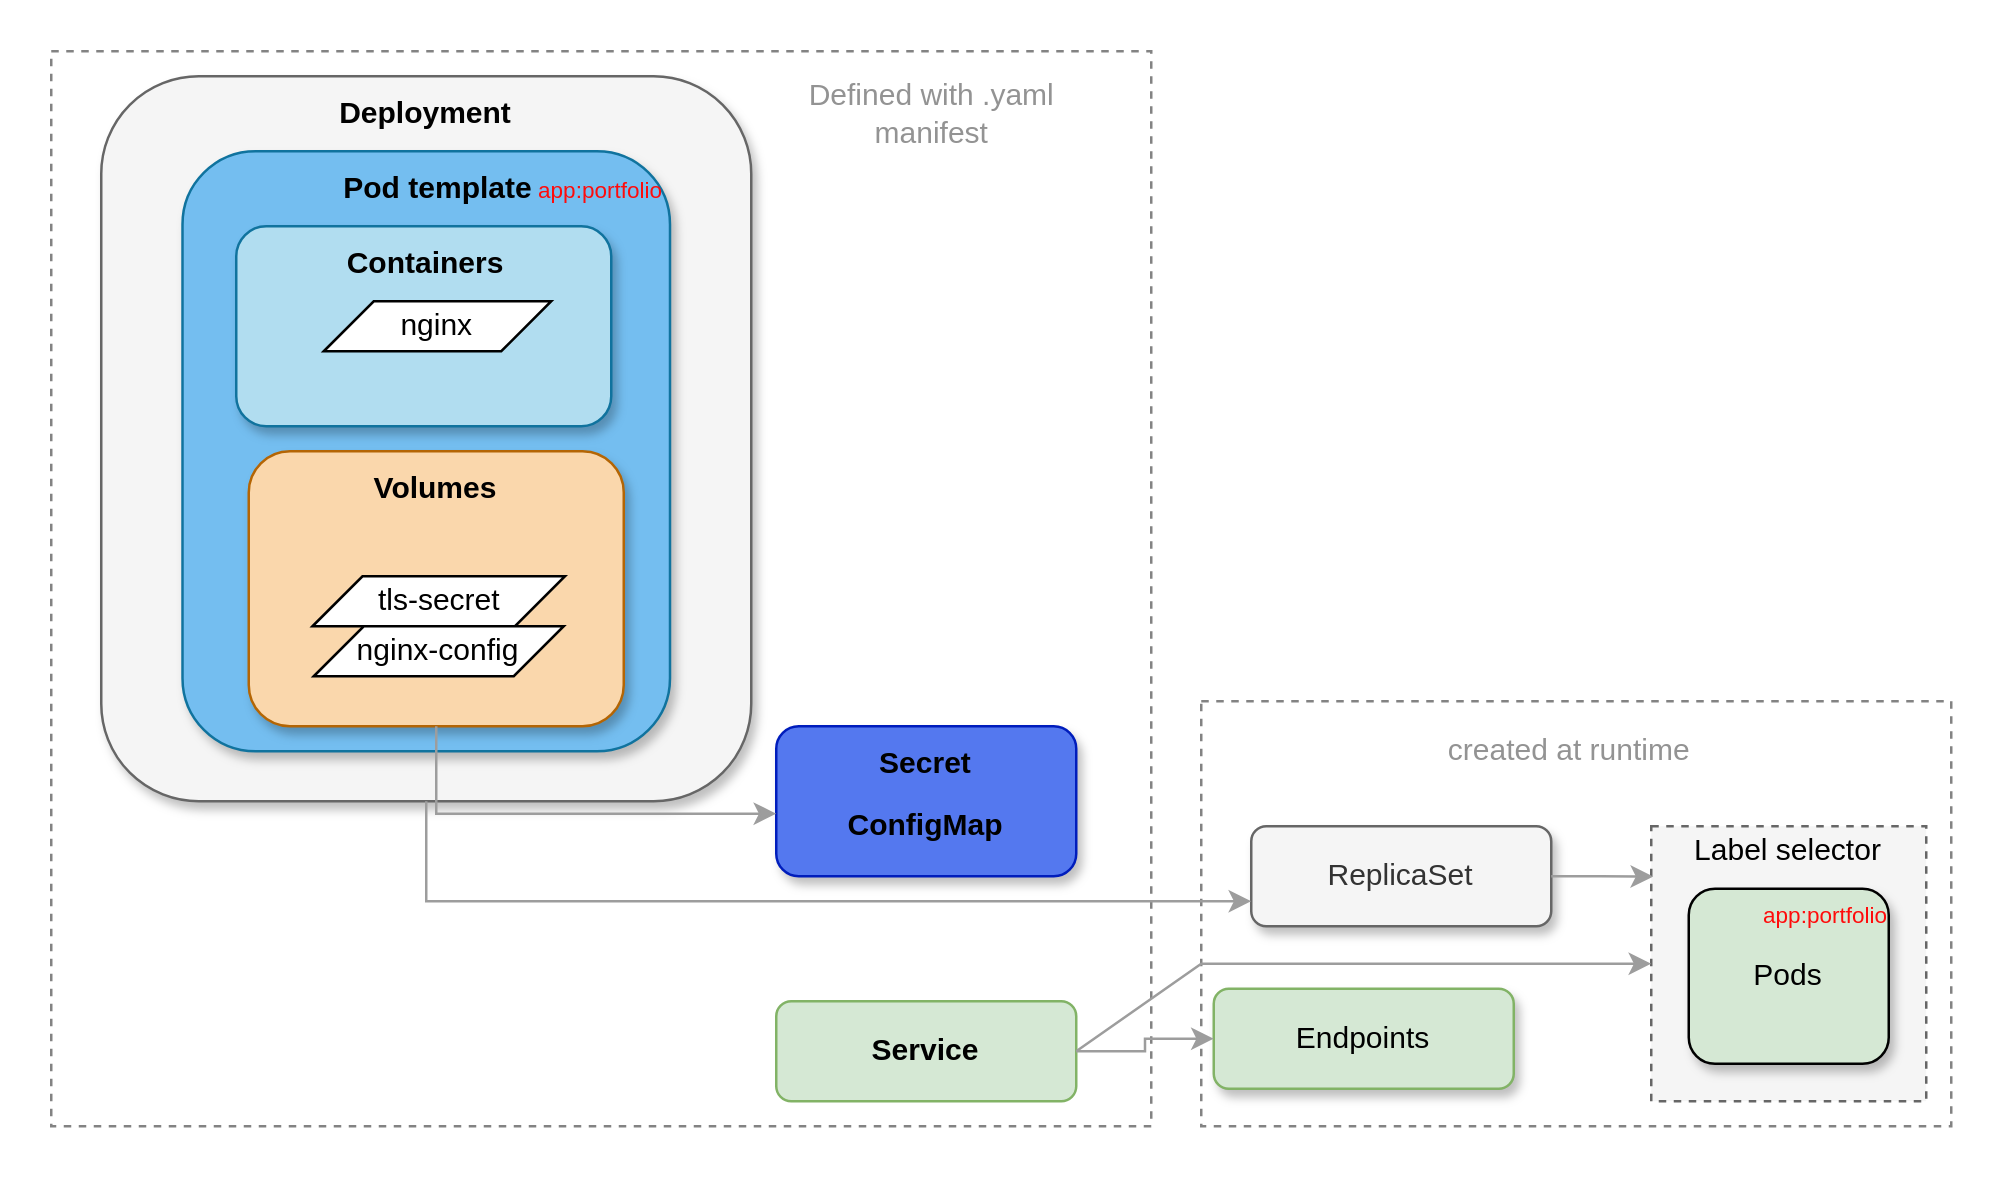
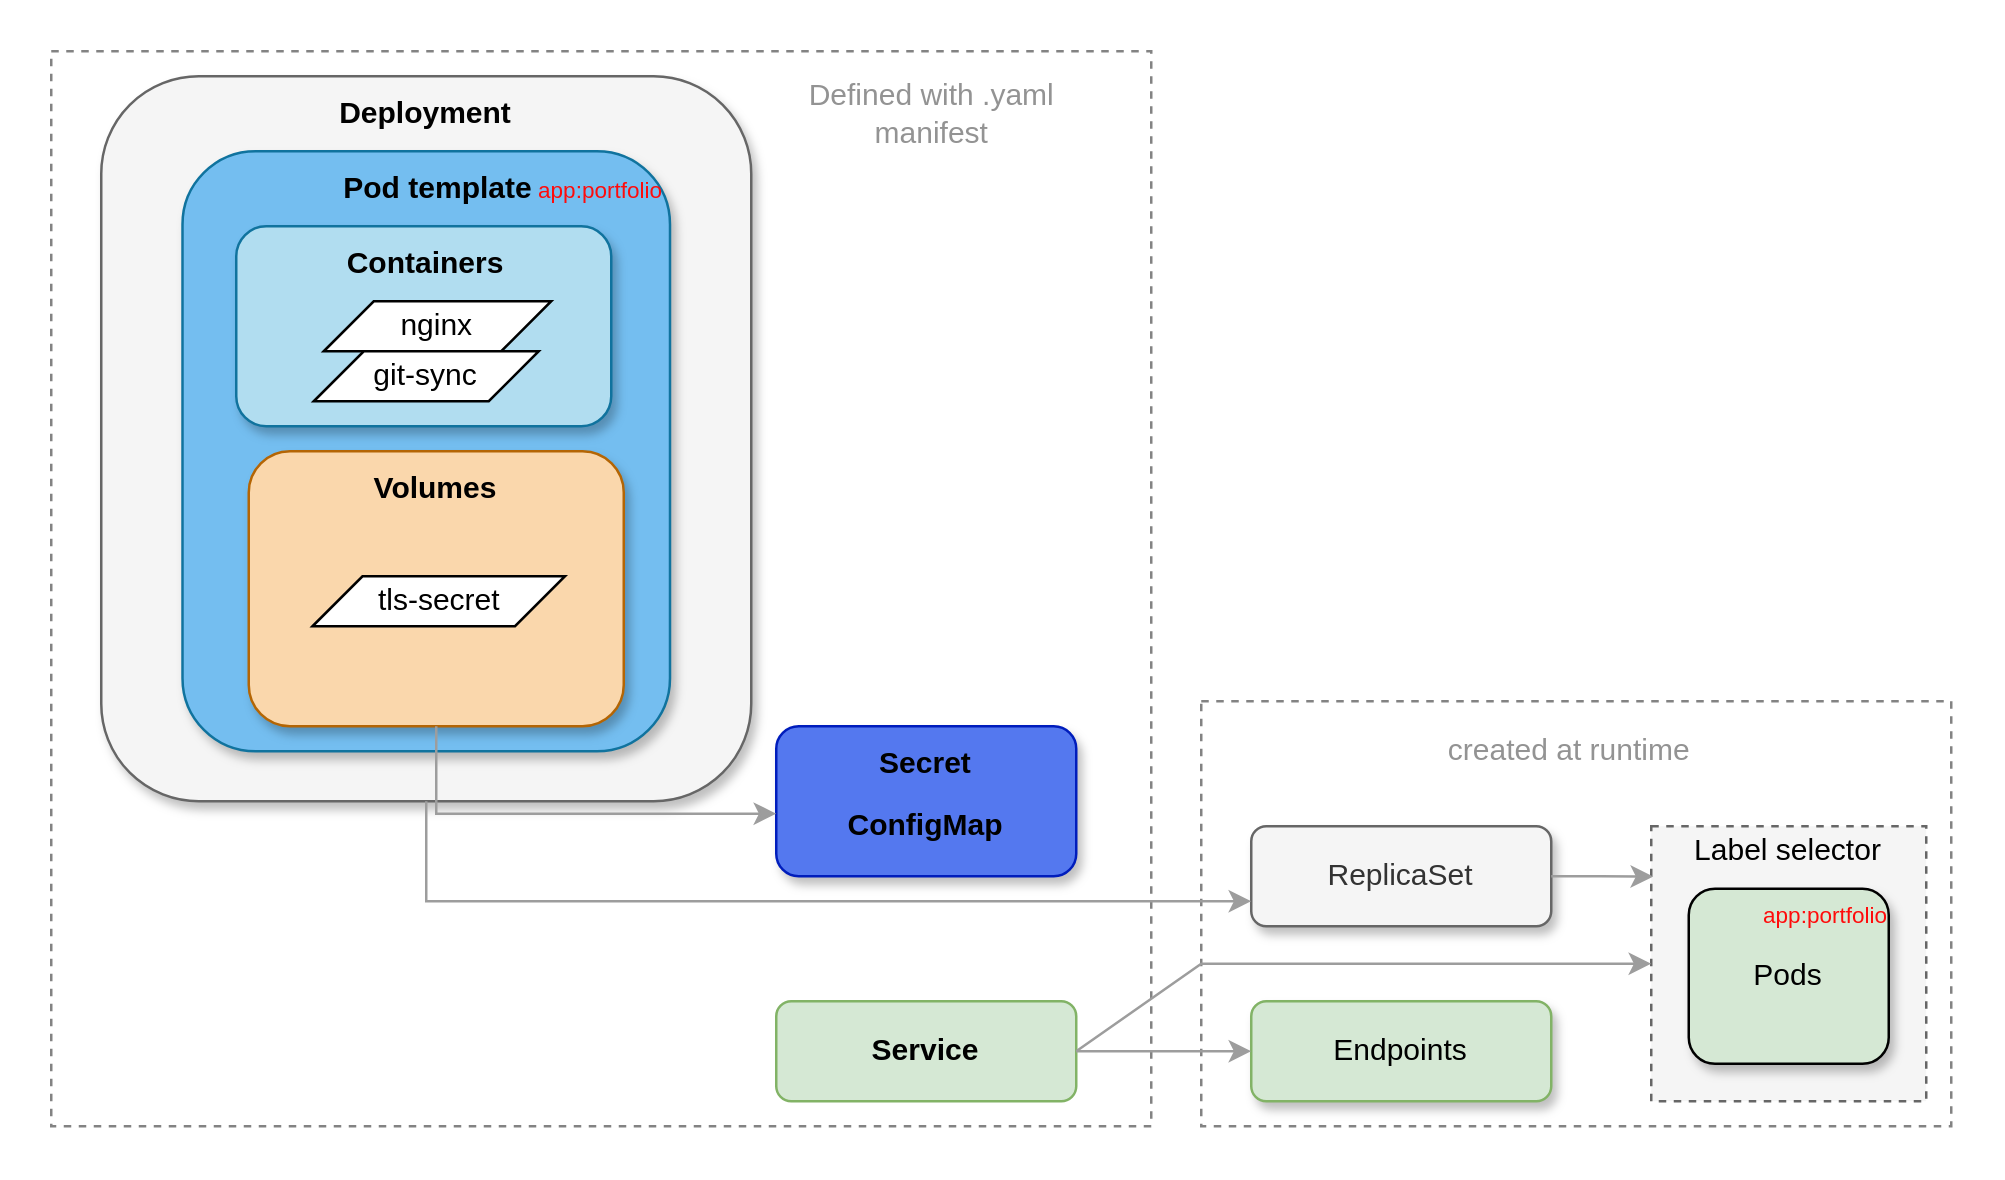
none -> (426, 376)
(439, 651) -> none
(1364, 1039) -> (1401, 1051)
